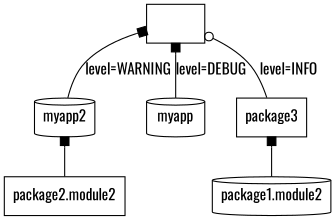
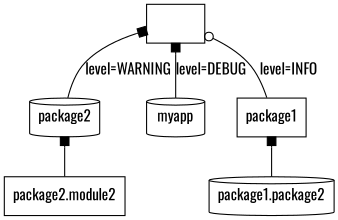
(65, 117) -> (65, 117)
(272, 117) -> (272, 117)
(272, 196) -> (272, 196)
